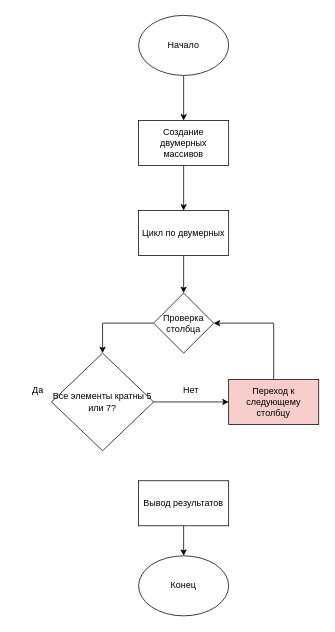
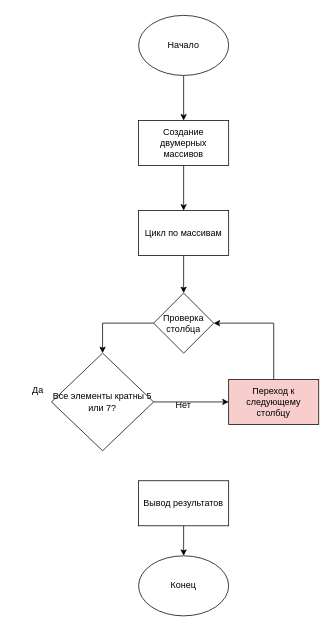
(183, 233) -> (183, 233)
(191, 390) -> (183, 405)
